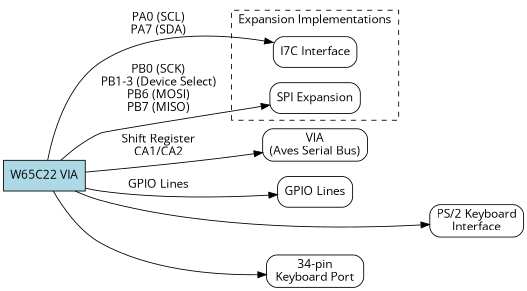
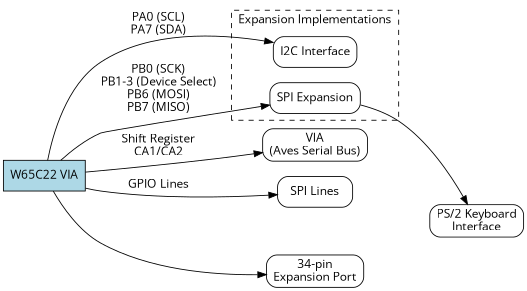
(315, 52) -> (315, 52)
(315, 192) -> (315, 192)
(246, 223) -> (421, 140)
(315, 271) -> (315, 271)
